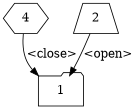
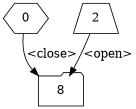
(26, 18) -> (26, 18)
(61, 91) -> (61, 91)
